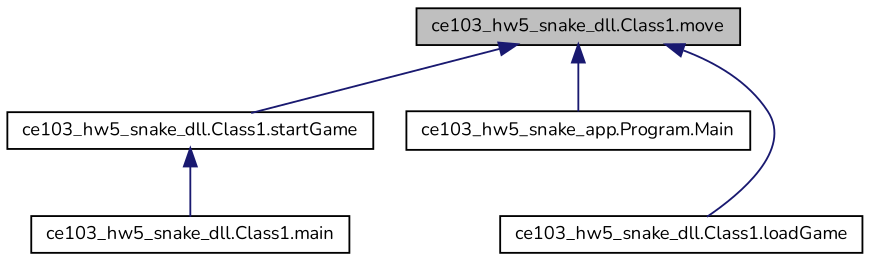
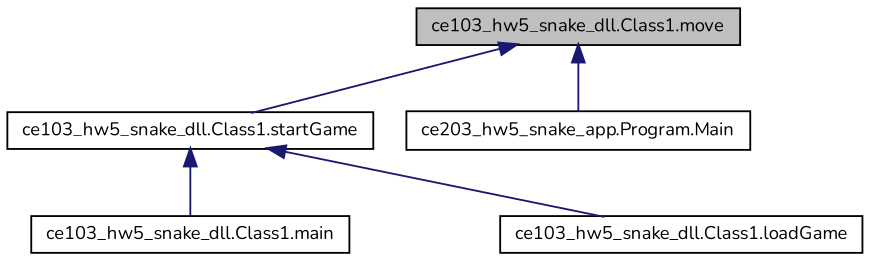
(773, 124) -> (445, 184)
(578, 131) -> (578, 131)
